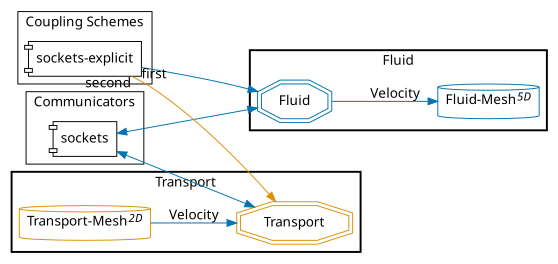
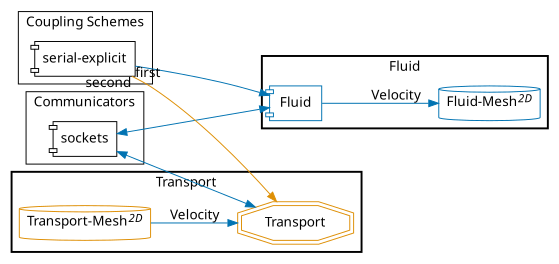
(85, 59) -> (85, 59)
(524, 100) -> (525, 102)
(295, 101) -> (296, 103)
